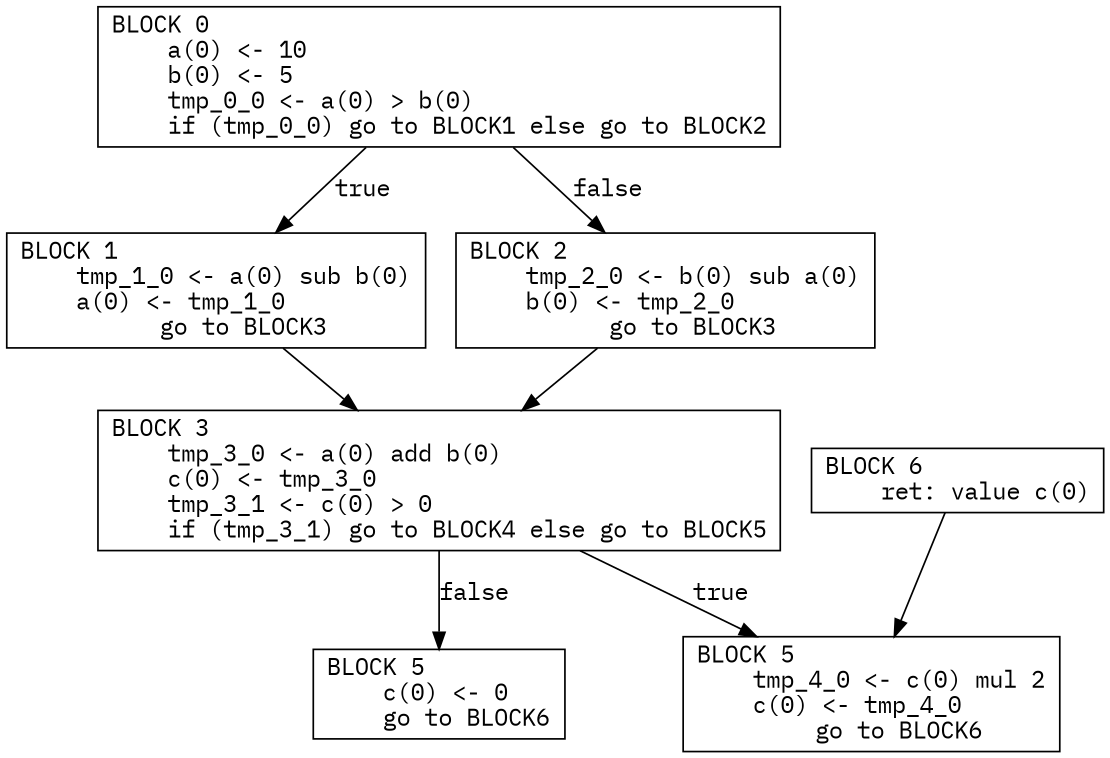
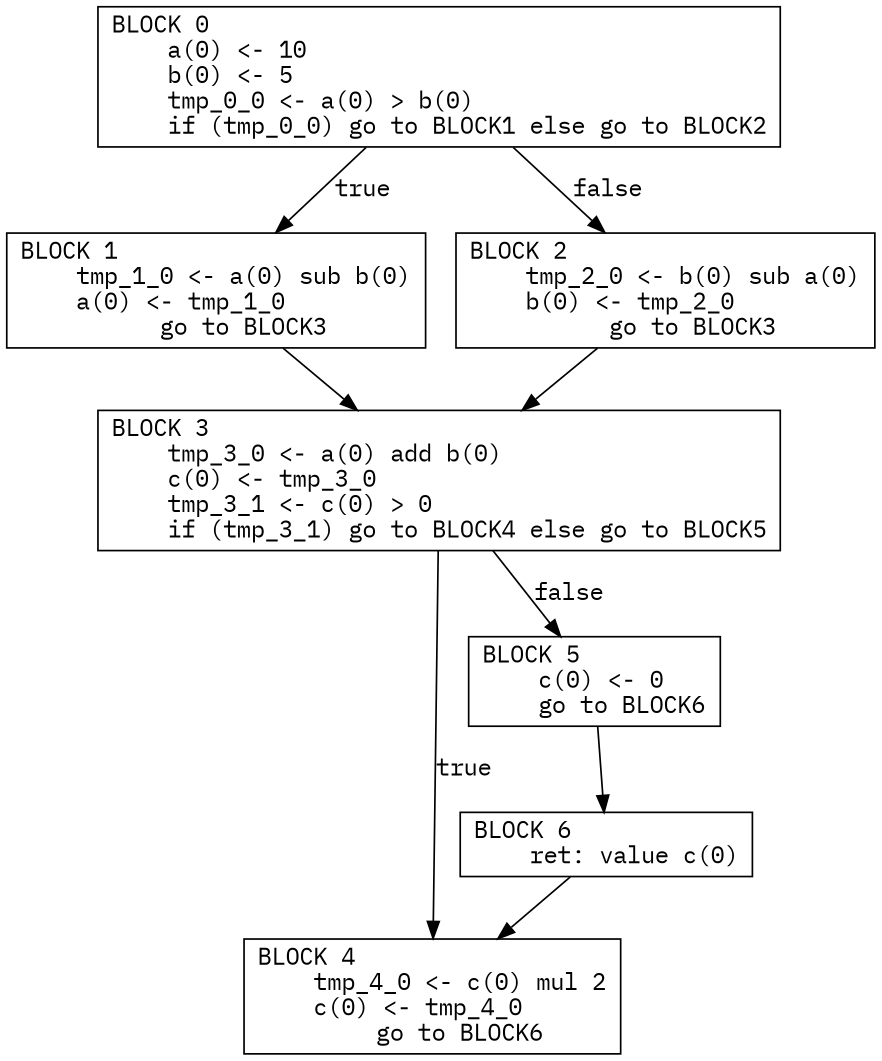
(871, 694) -> (432, 996)
none -> (600, 761)
